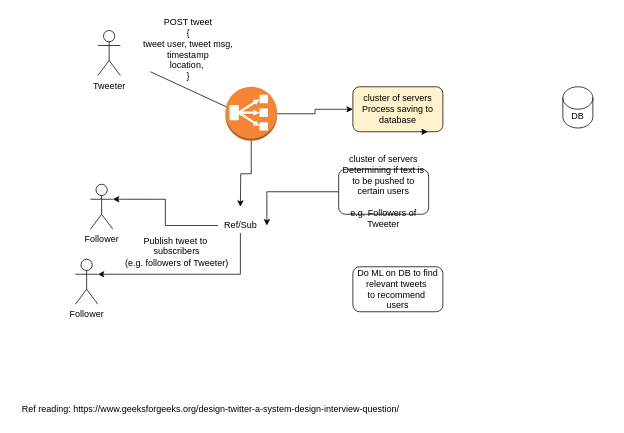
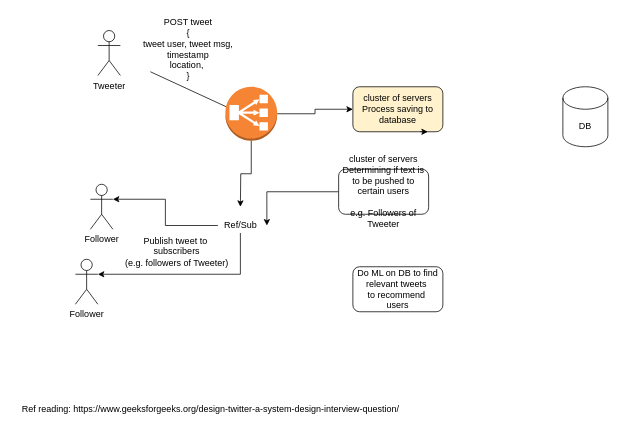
(578, 107) -> (585, 117)
